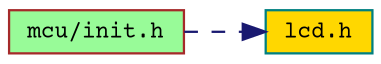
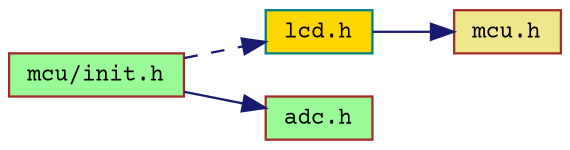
none -> (508, 32)
none -> (319, 118)
